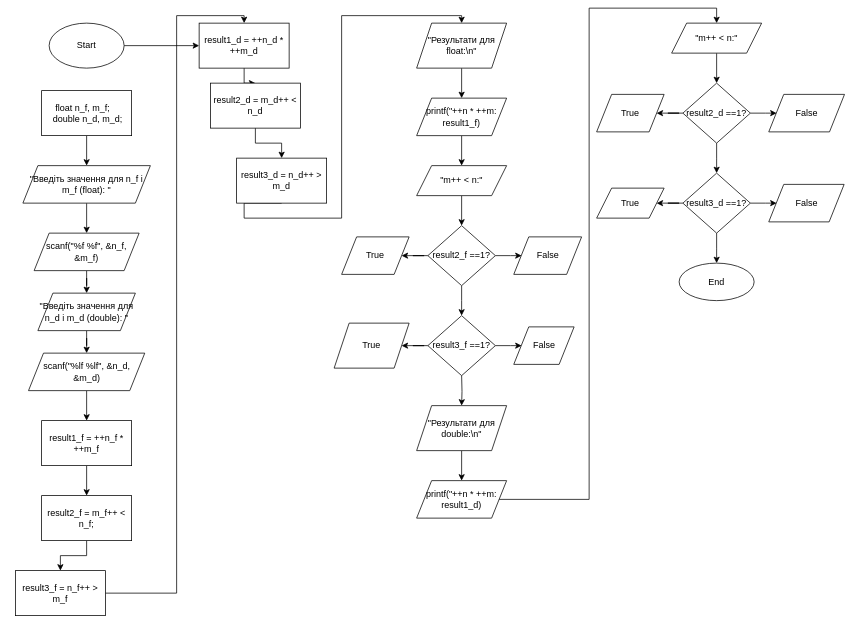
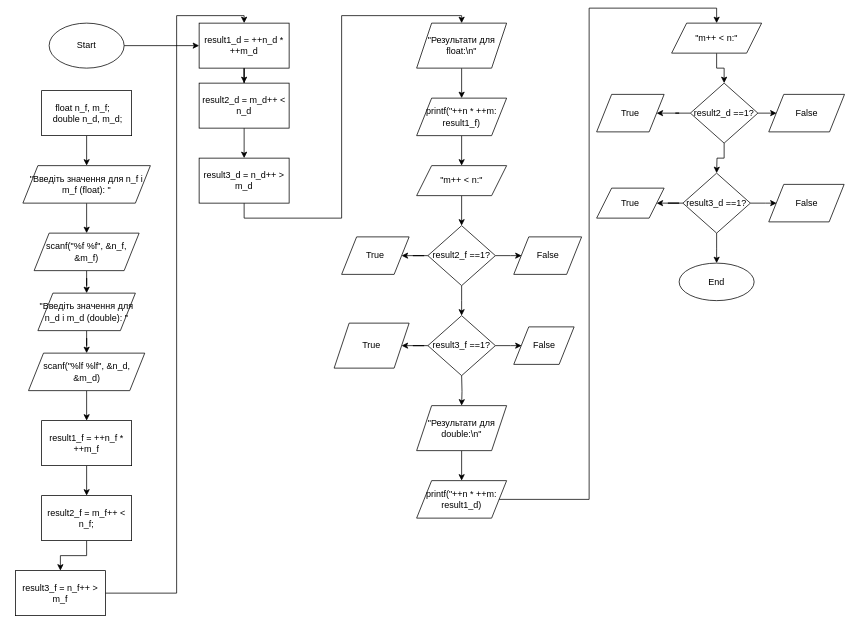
(255, 105) -> (244, 105)
(717, 113) -> (724, 113)
(282, 180) -> (244, 180)
